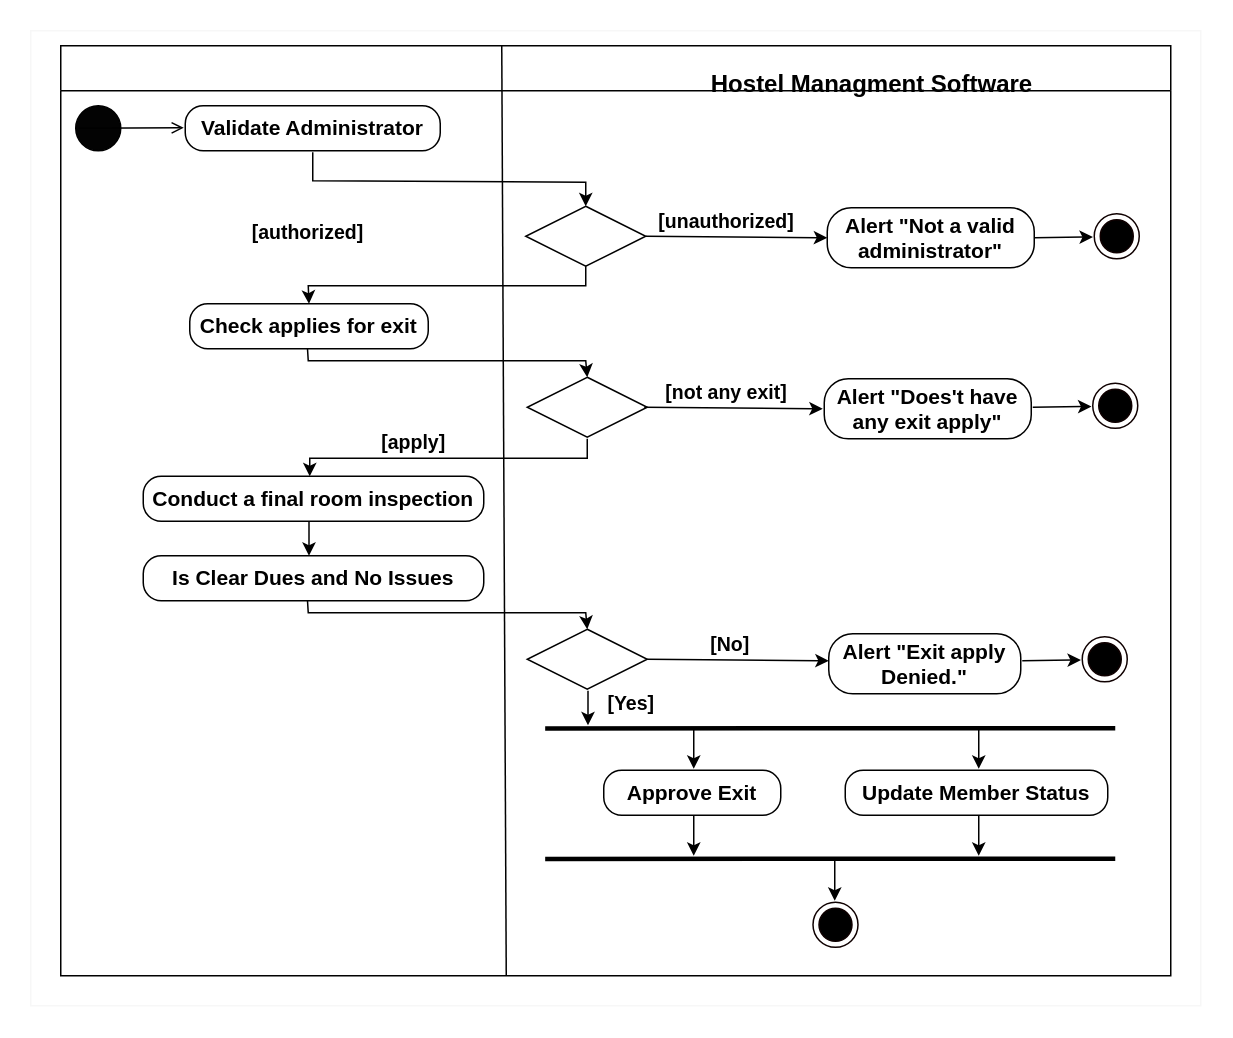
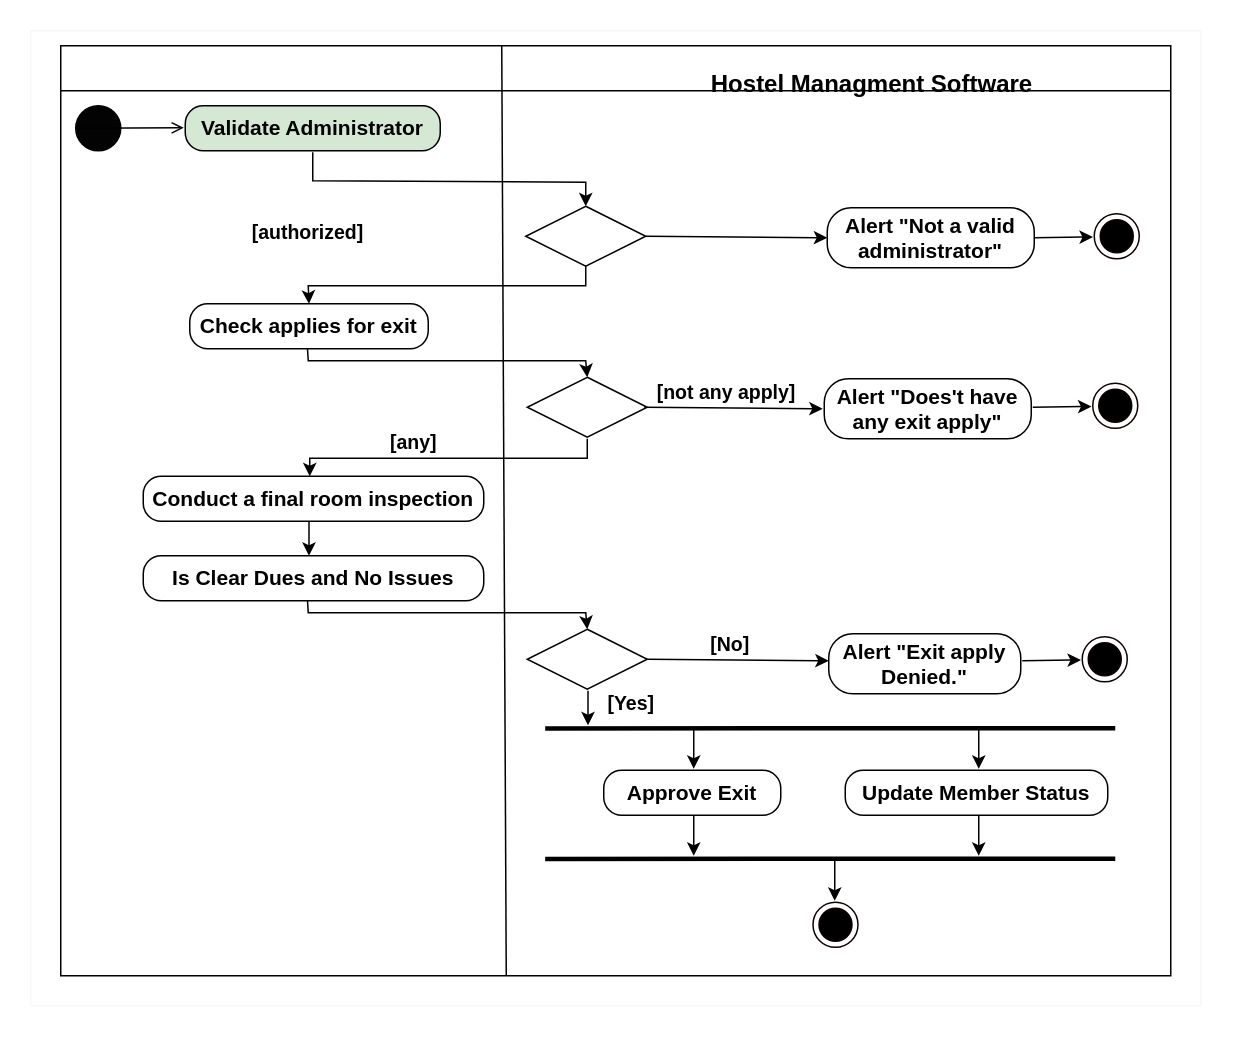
(313, 128) -> (313, 128)
(727, 221) -> none
(727, 392) -> (727, 392)
(414, 442) -> (414, 442)
